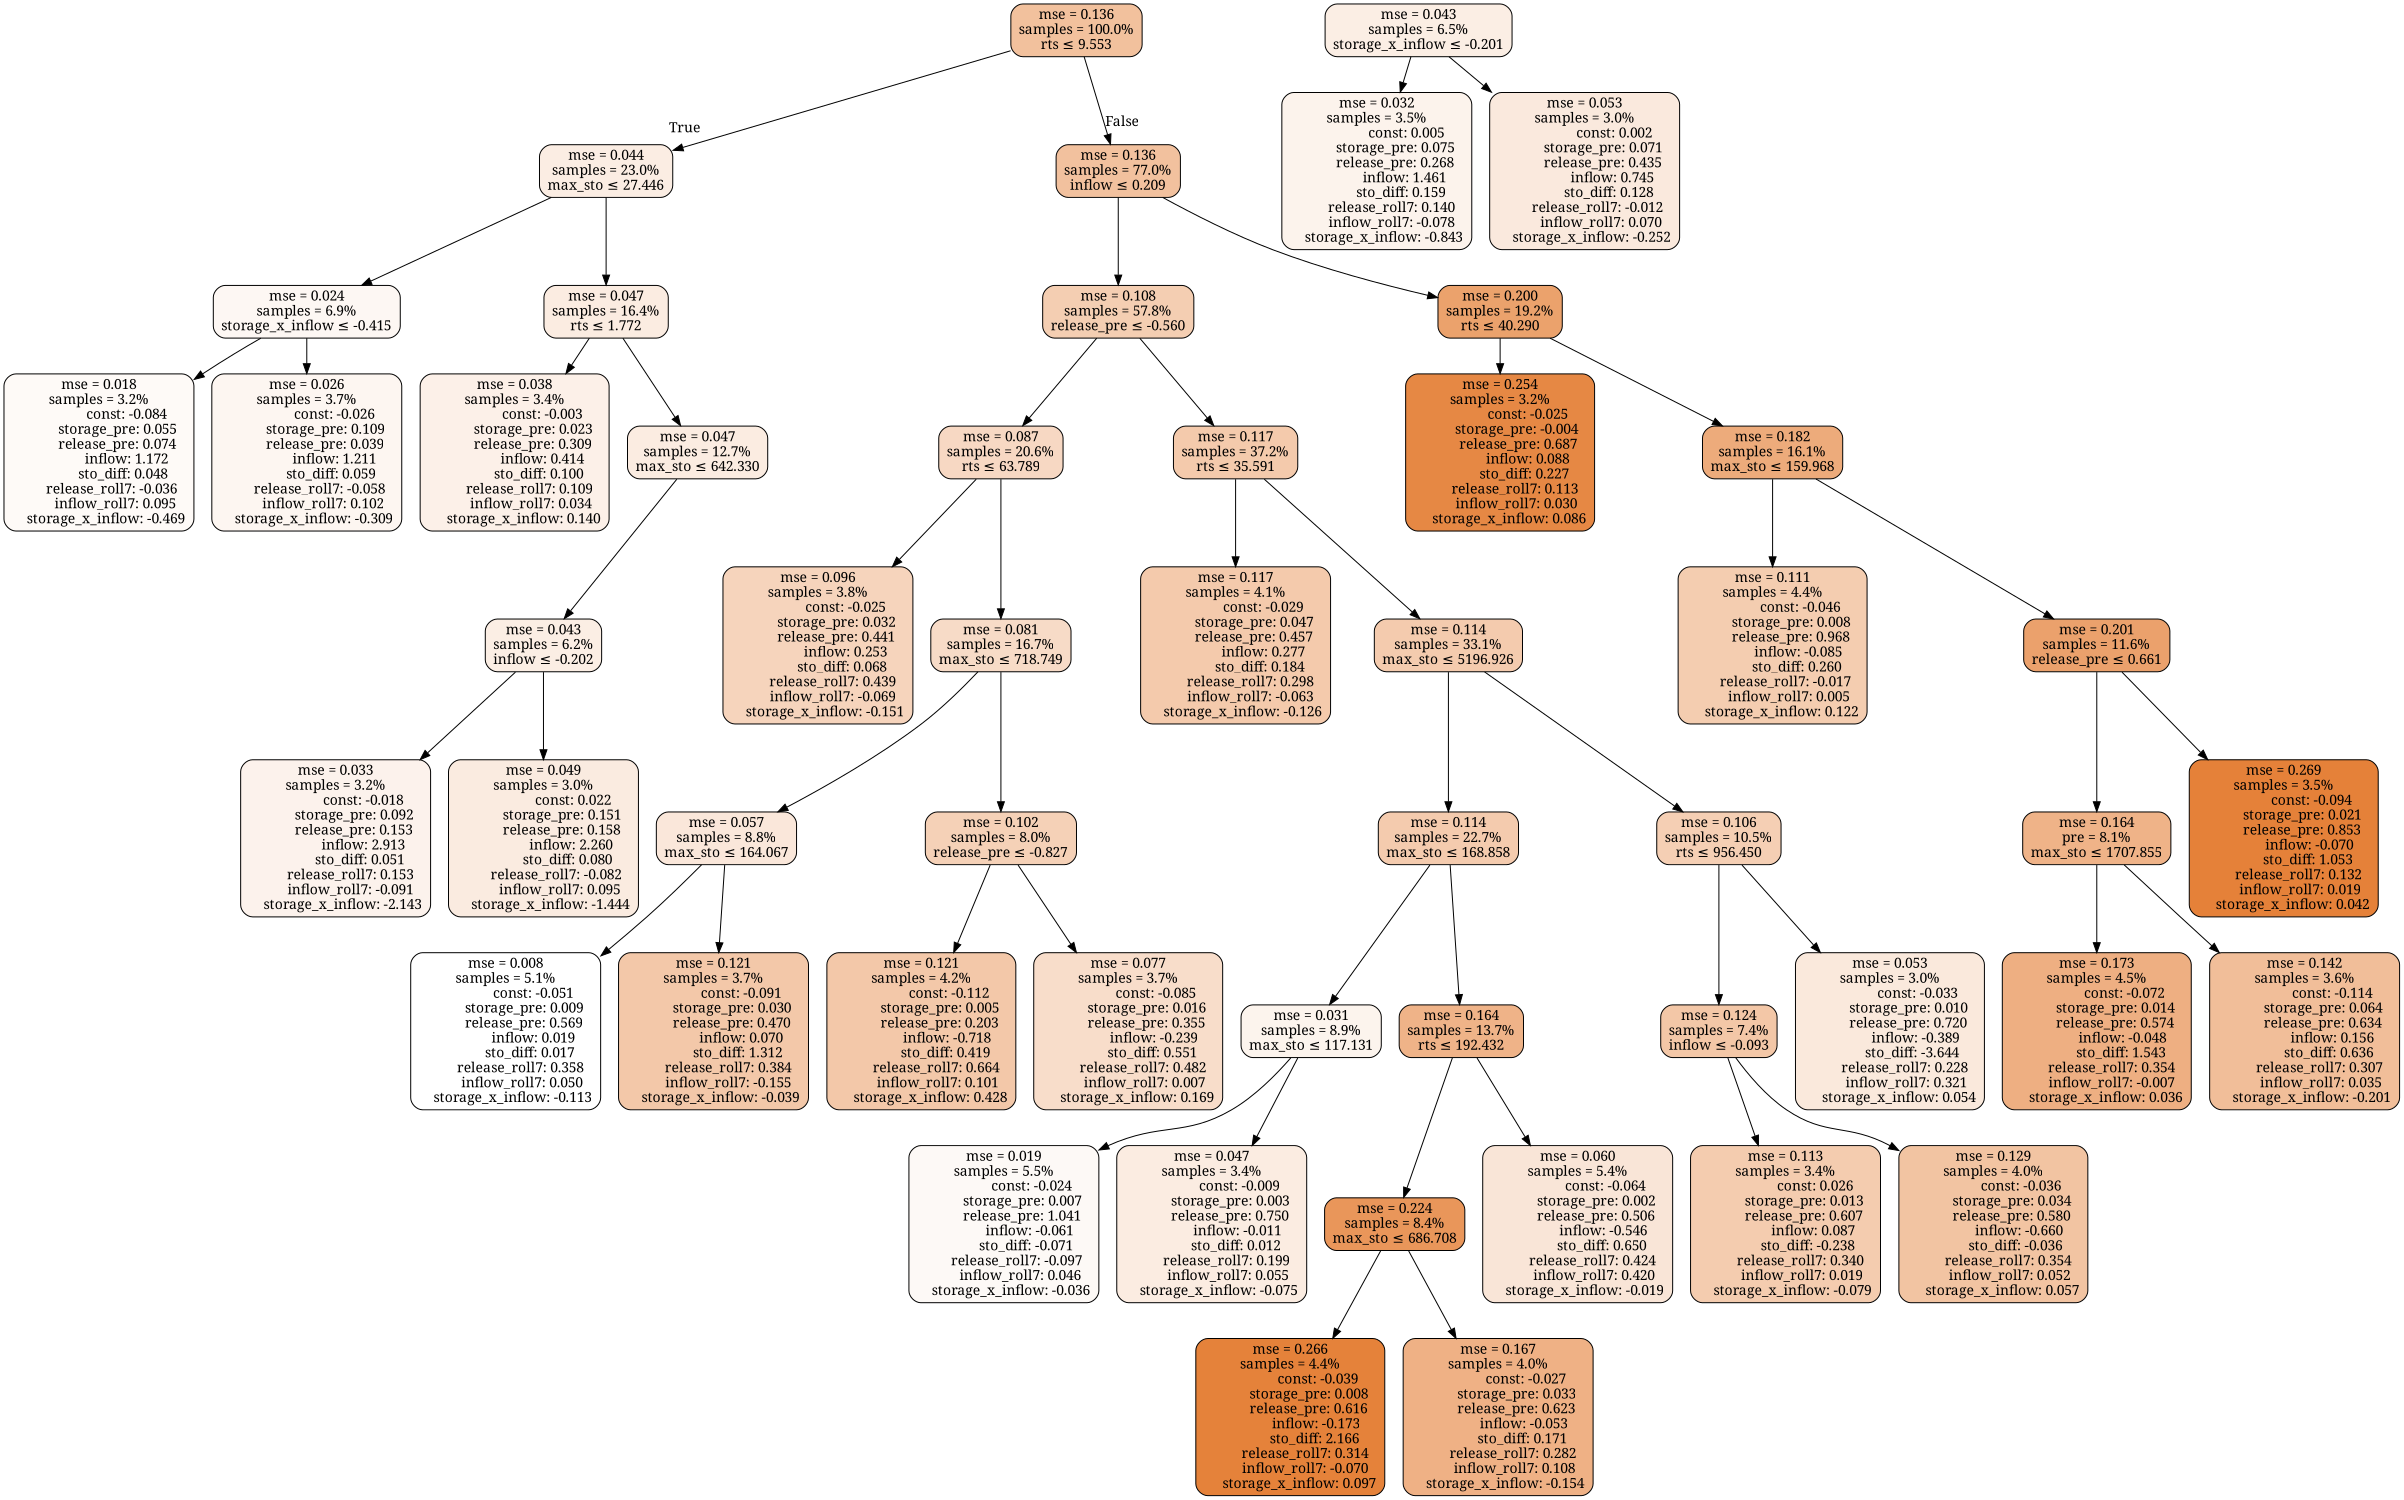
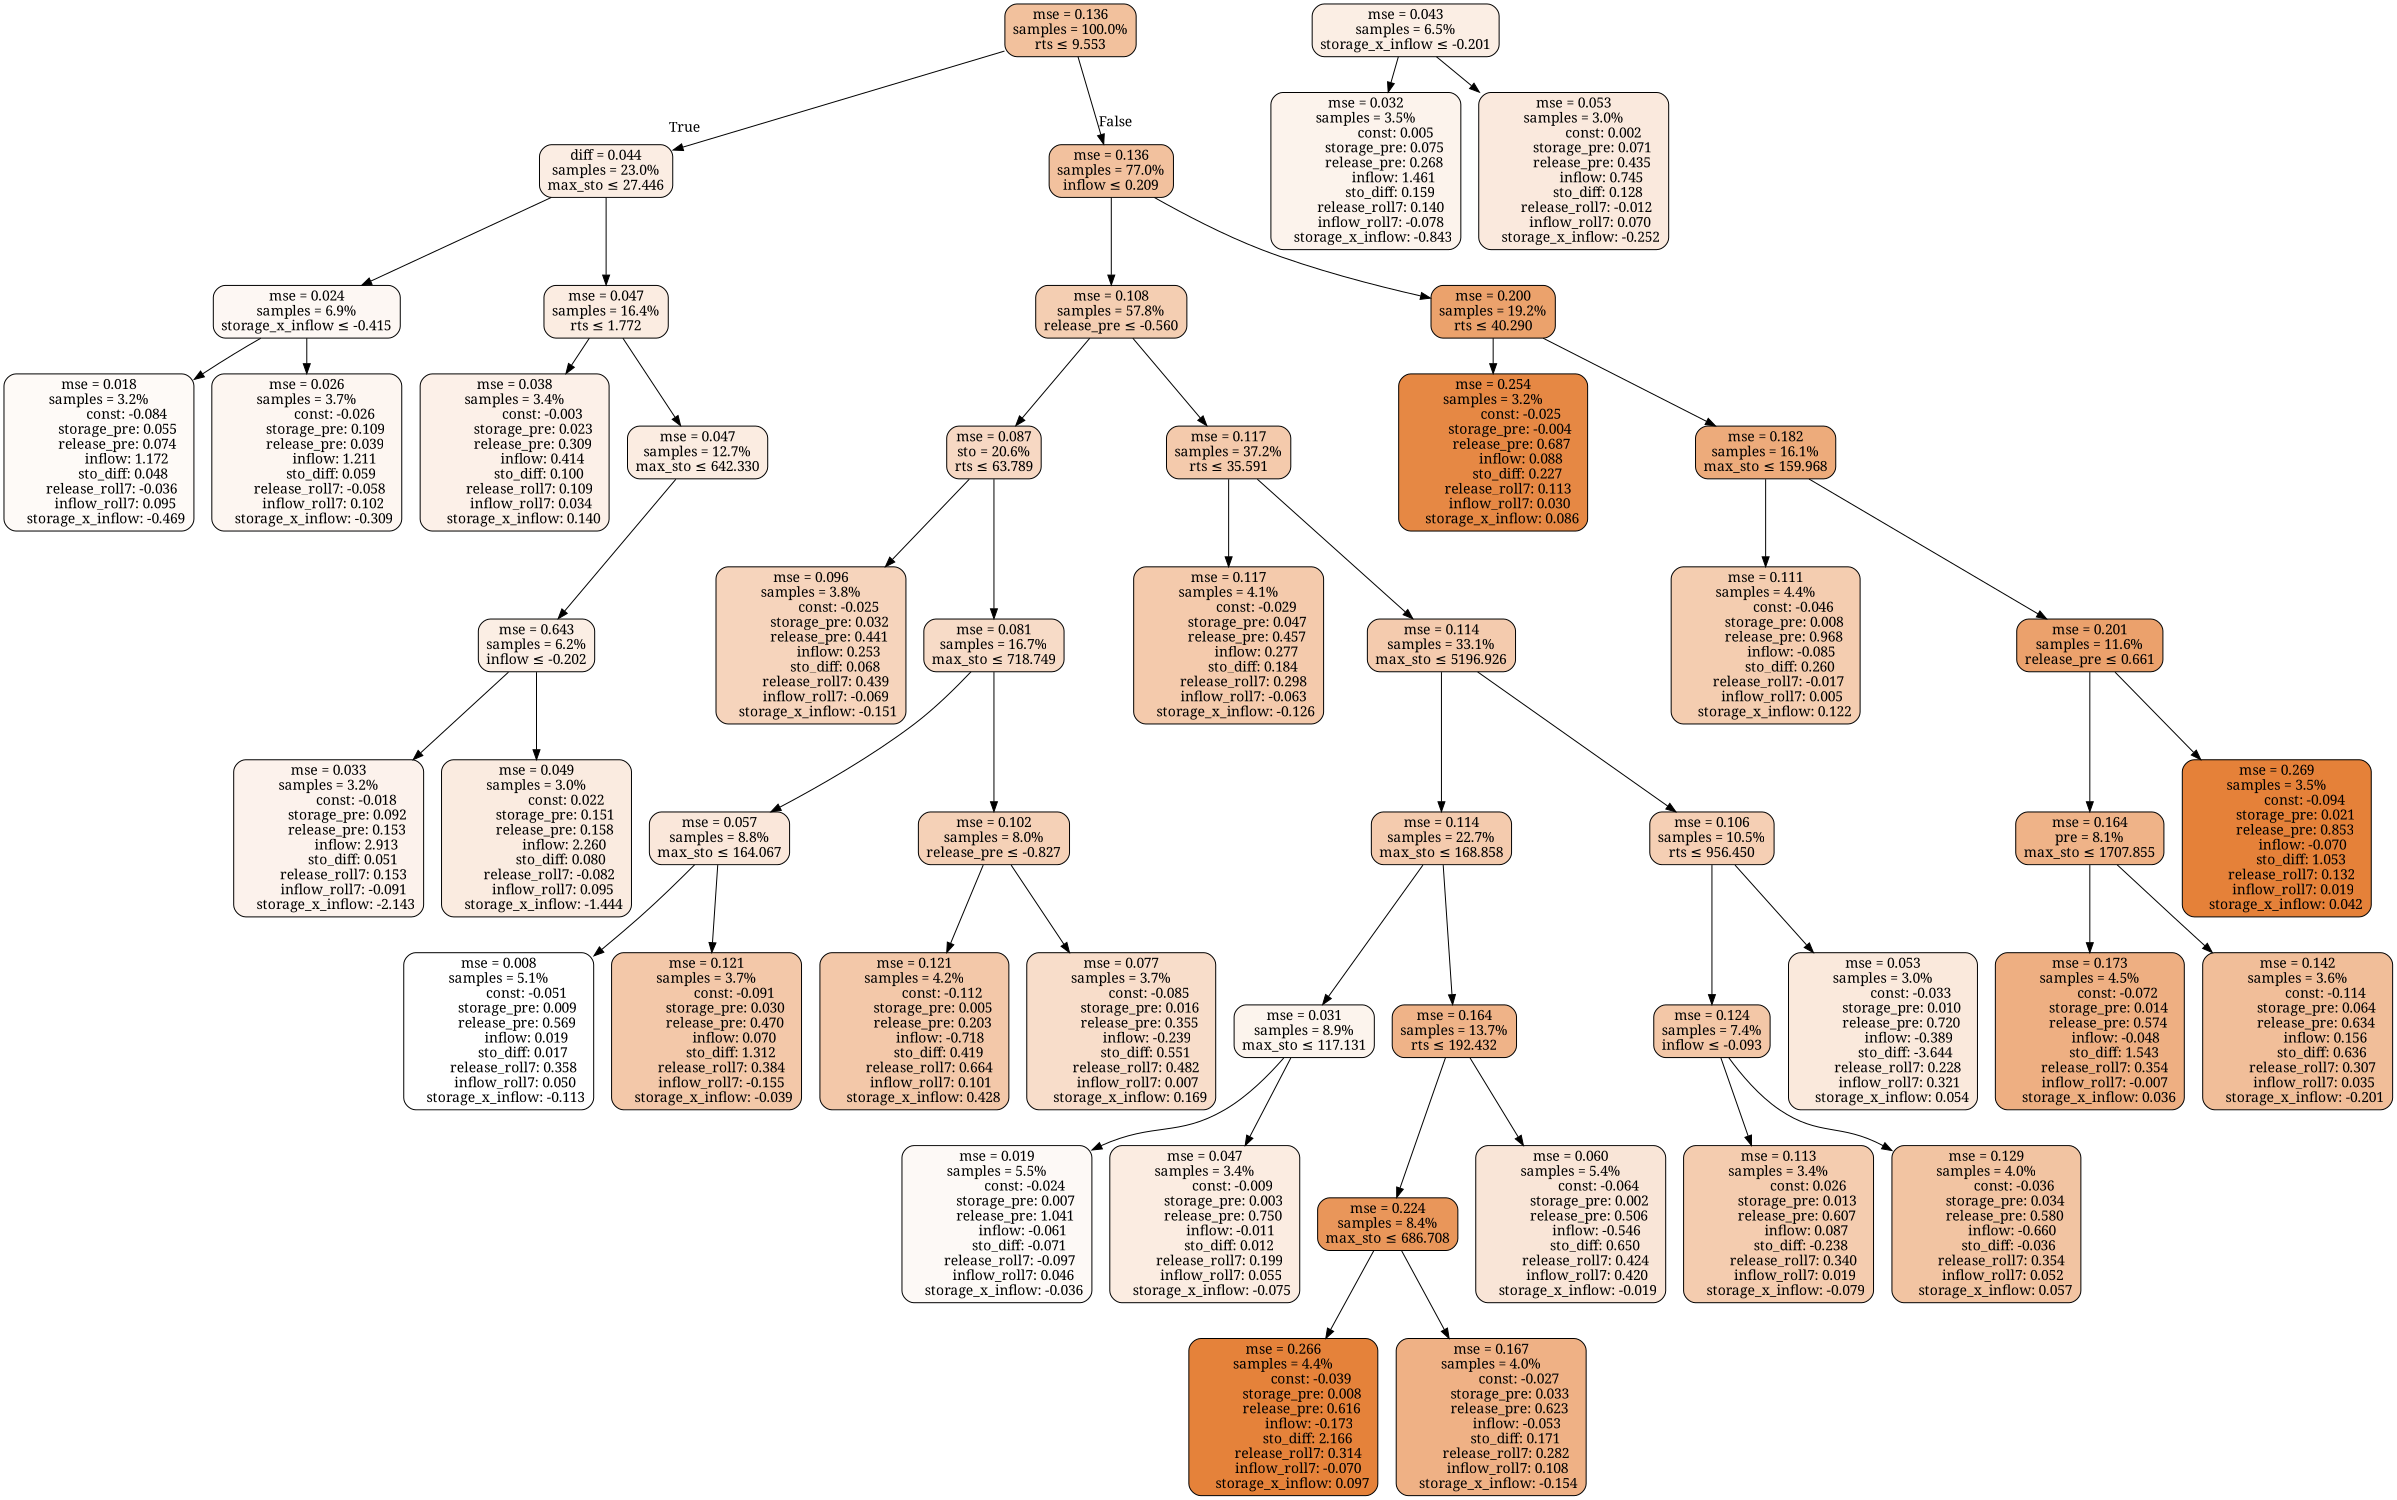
(606, 171) -> (606, 171)
(1001, 452) -> (994, 452)
(543, 645) -> (537, 645)
